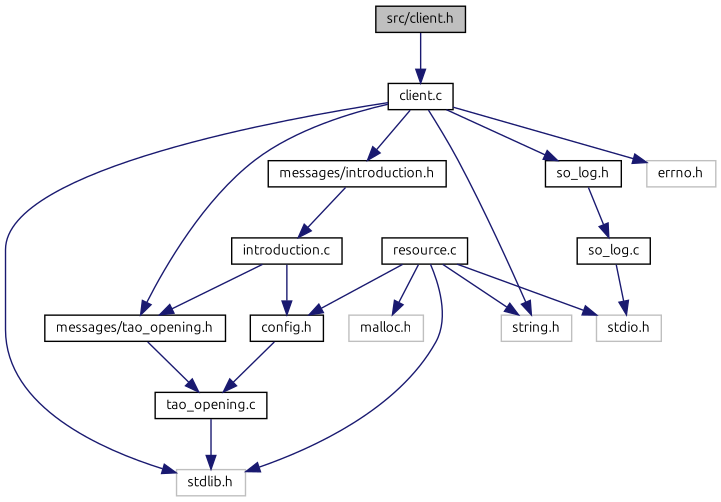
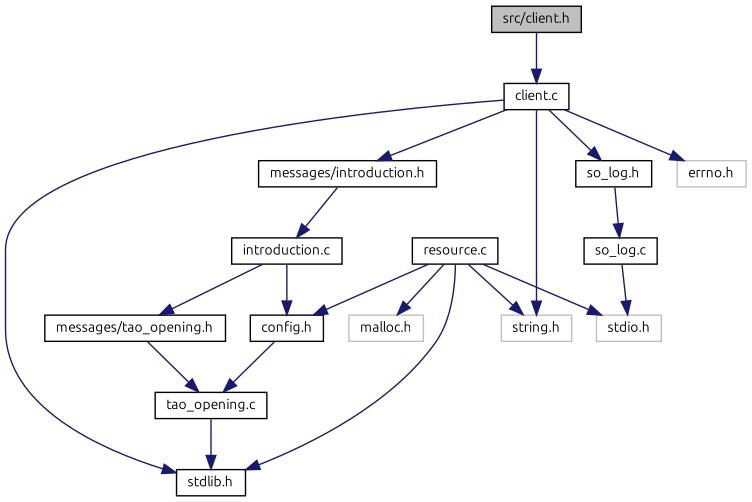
(242, 171) -> none
(211, 483) -> (211, 483)
